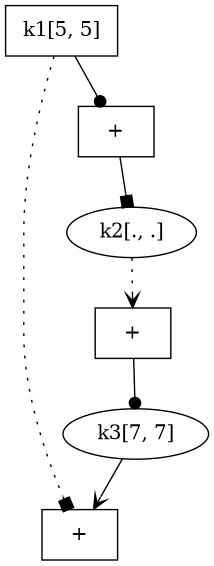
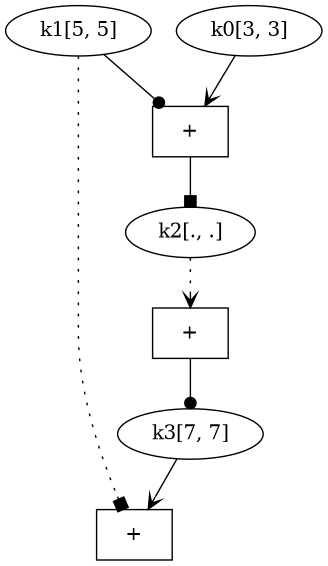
(62, 31) -> (78, 31)
none -> (249, 31)
